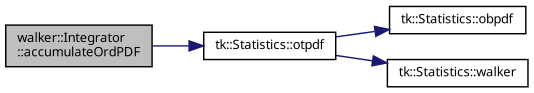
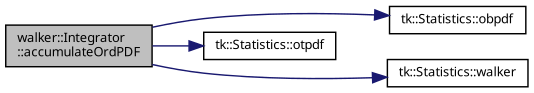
(355, 34) -> (263, 15)
(354, 58) -> (262, 77)
